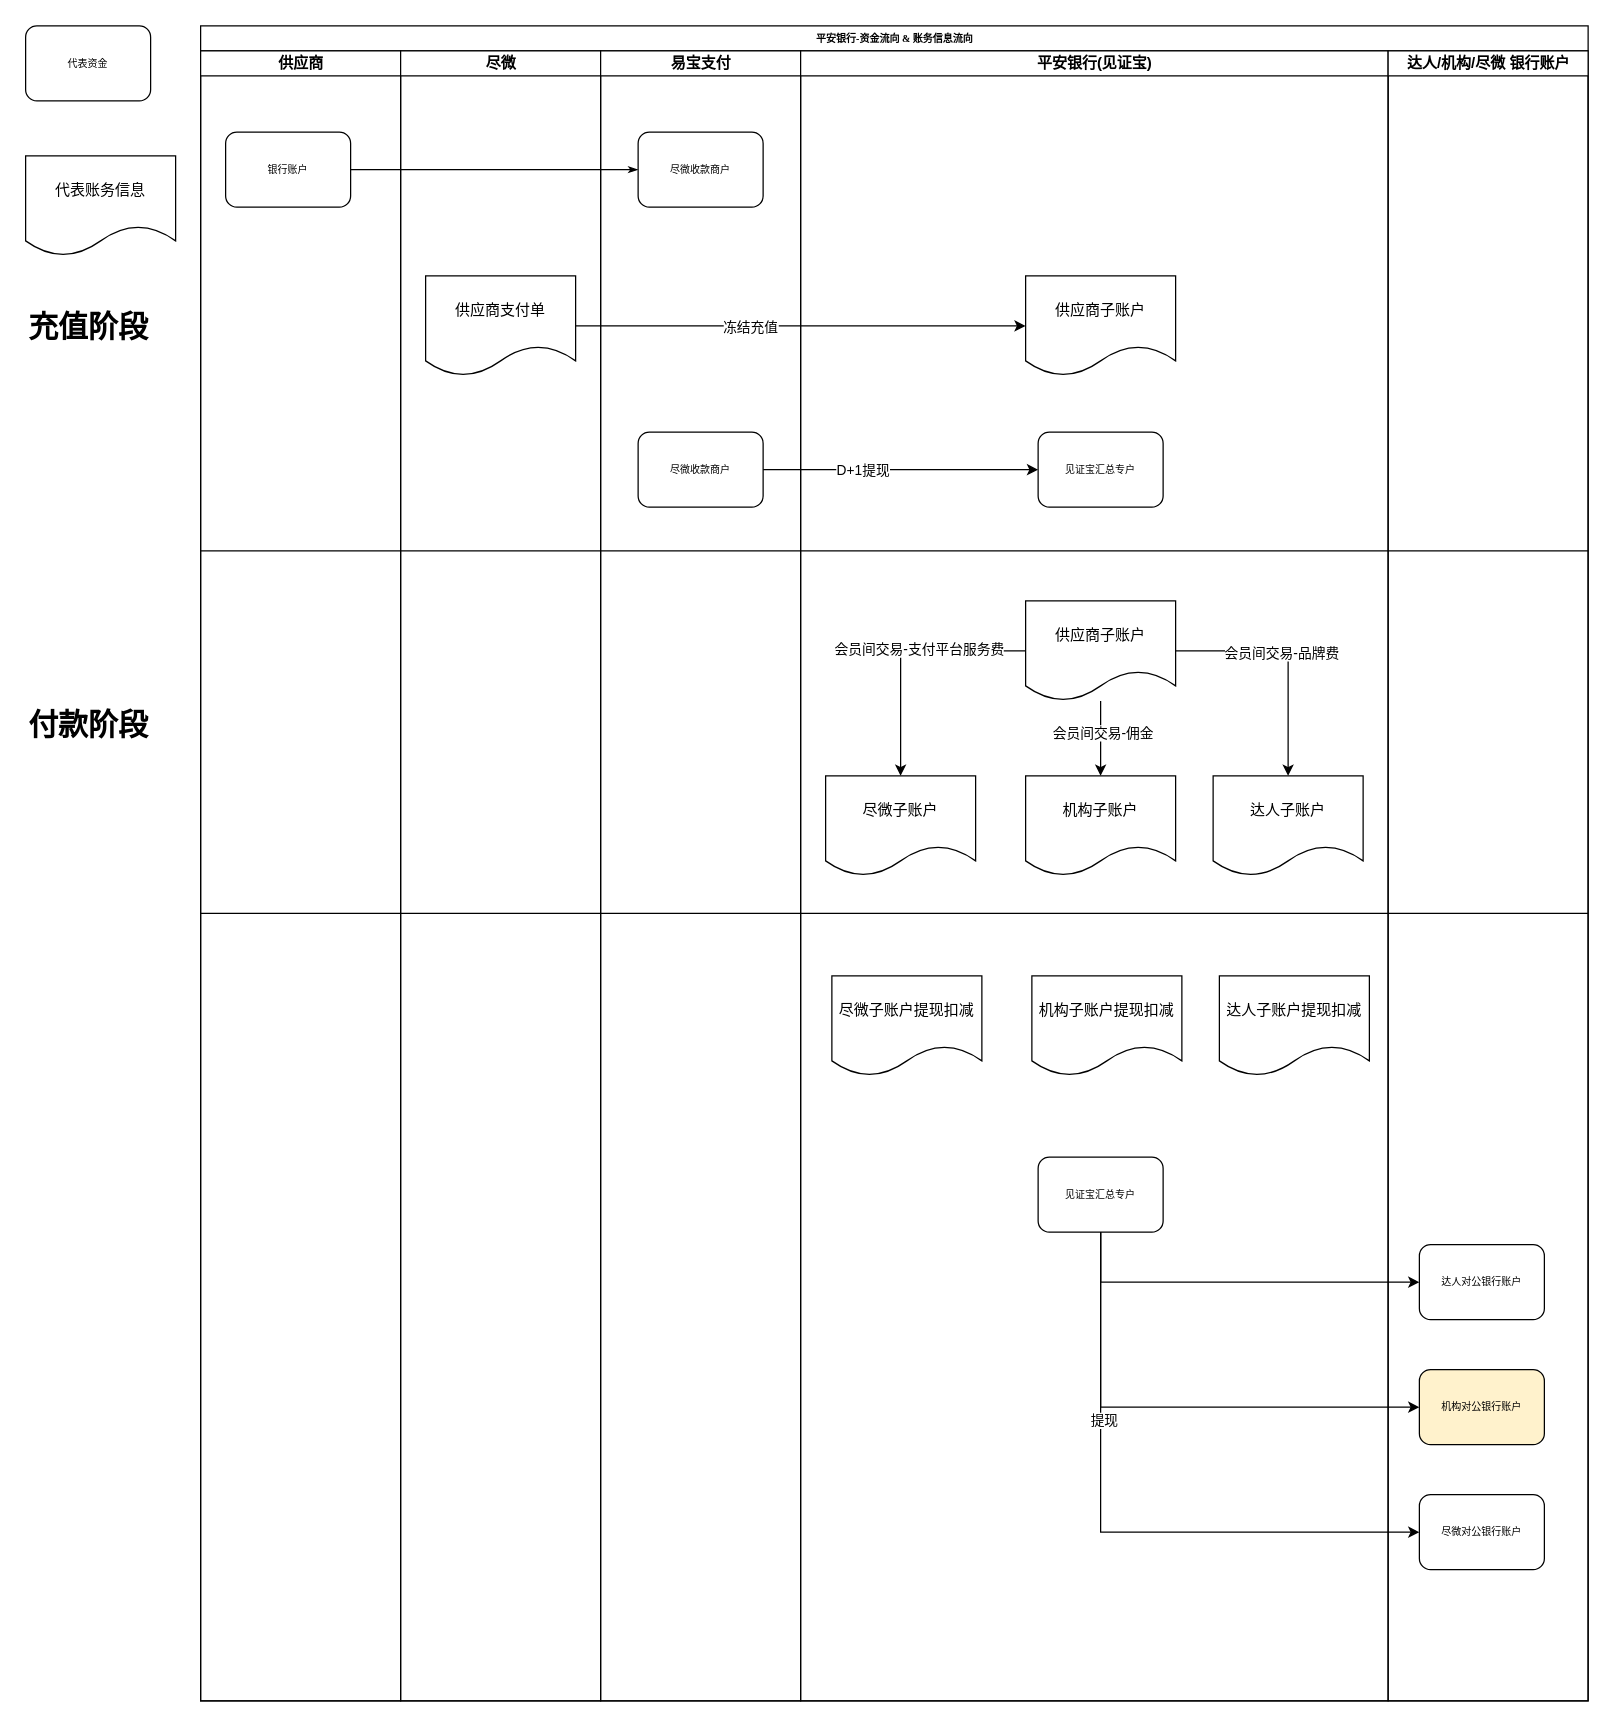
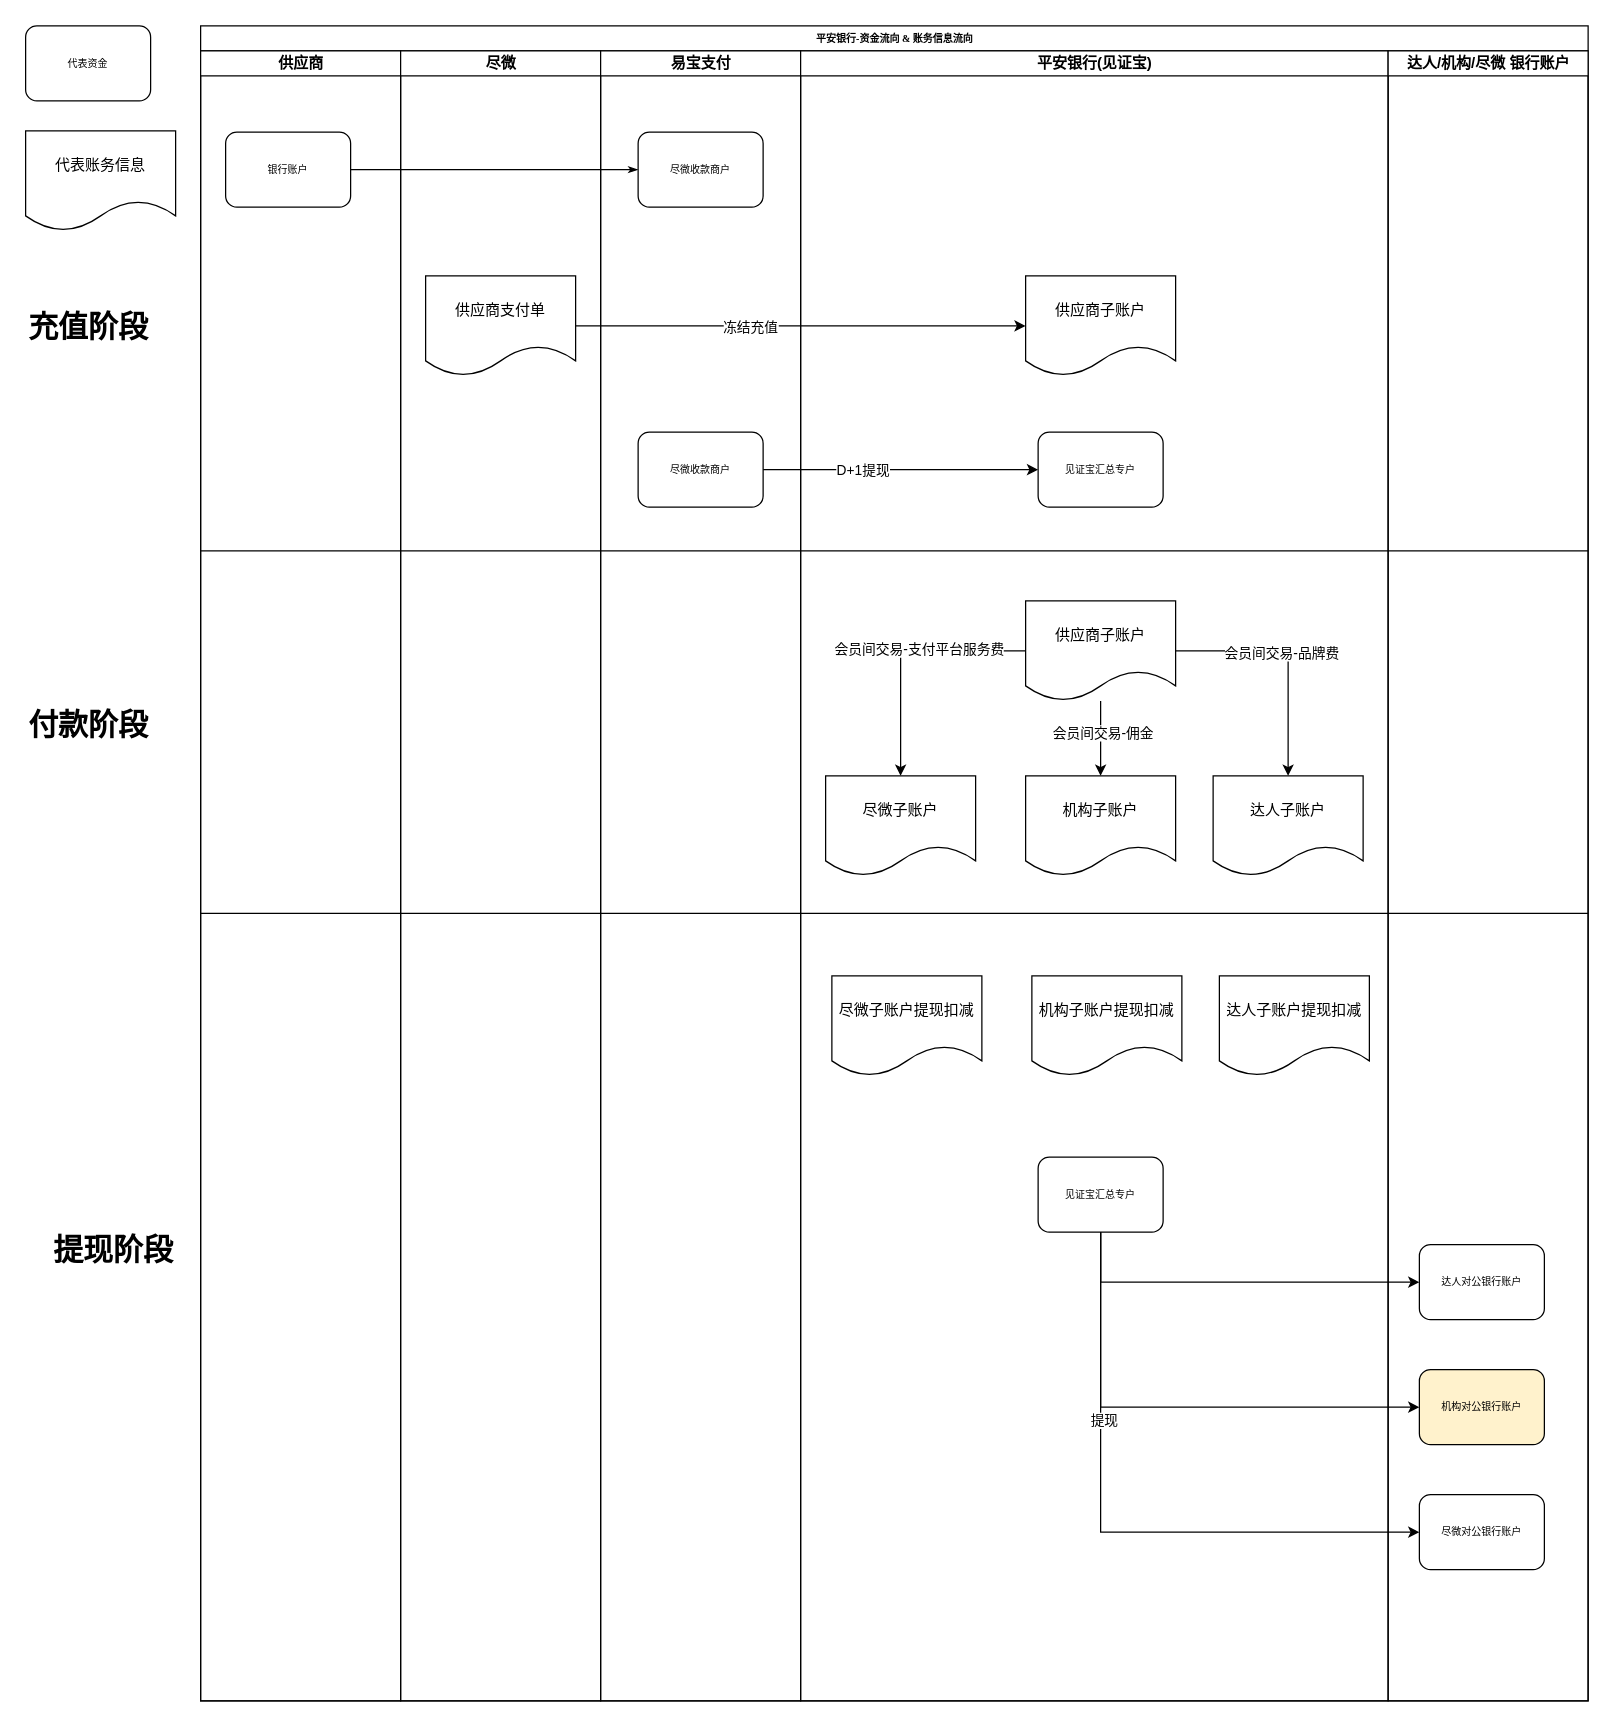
(101, 206) -> (101, 181)
none -> (113, 1251)
